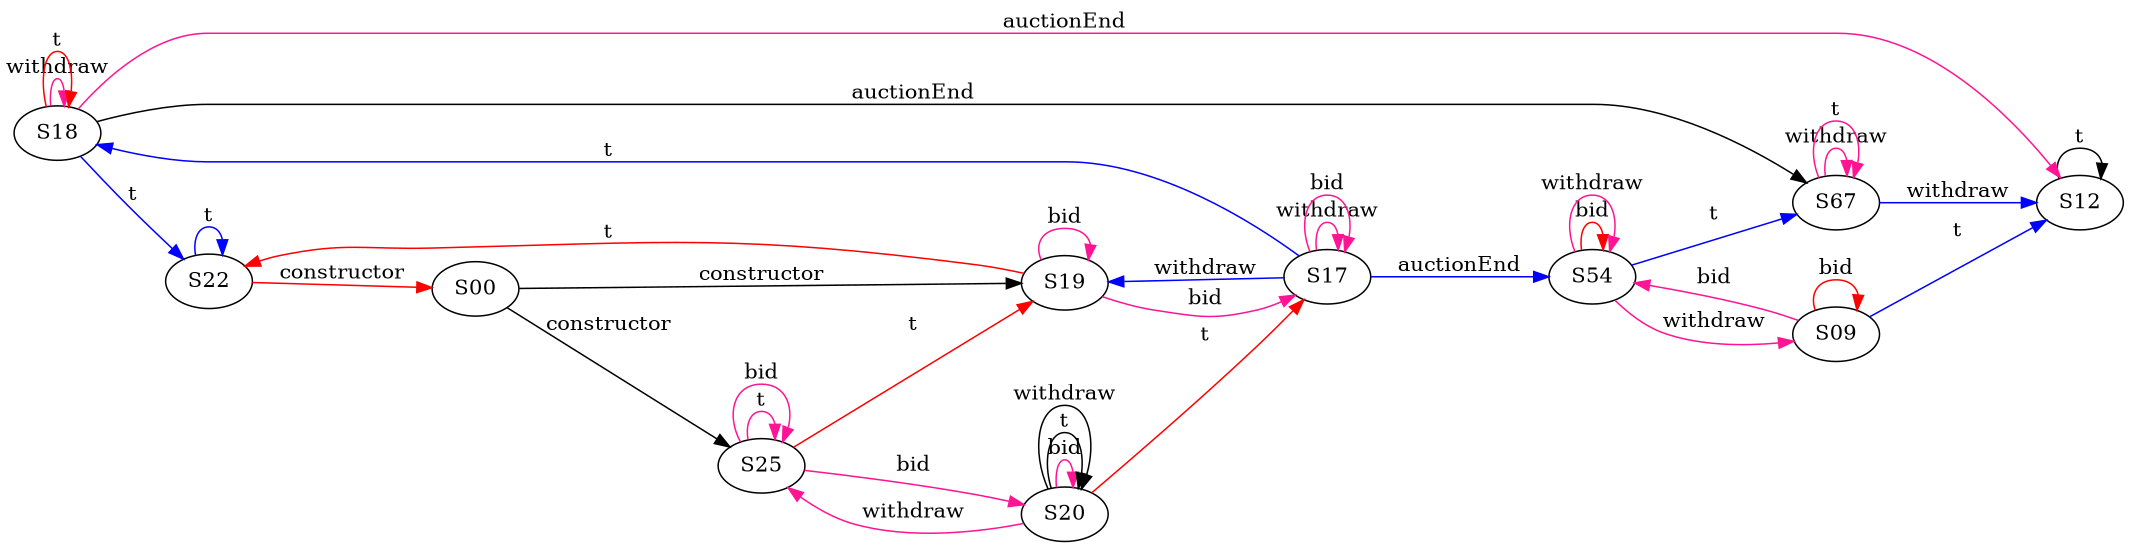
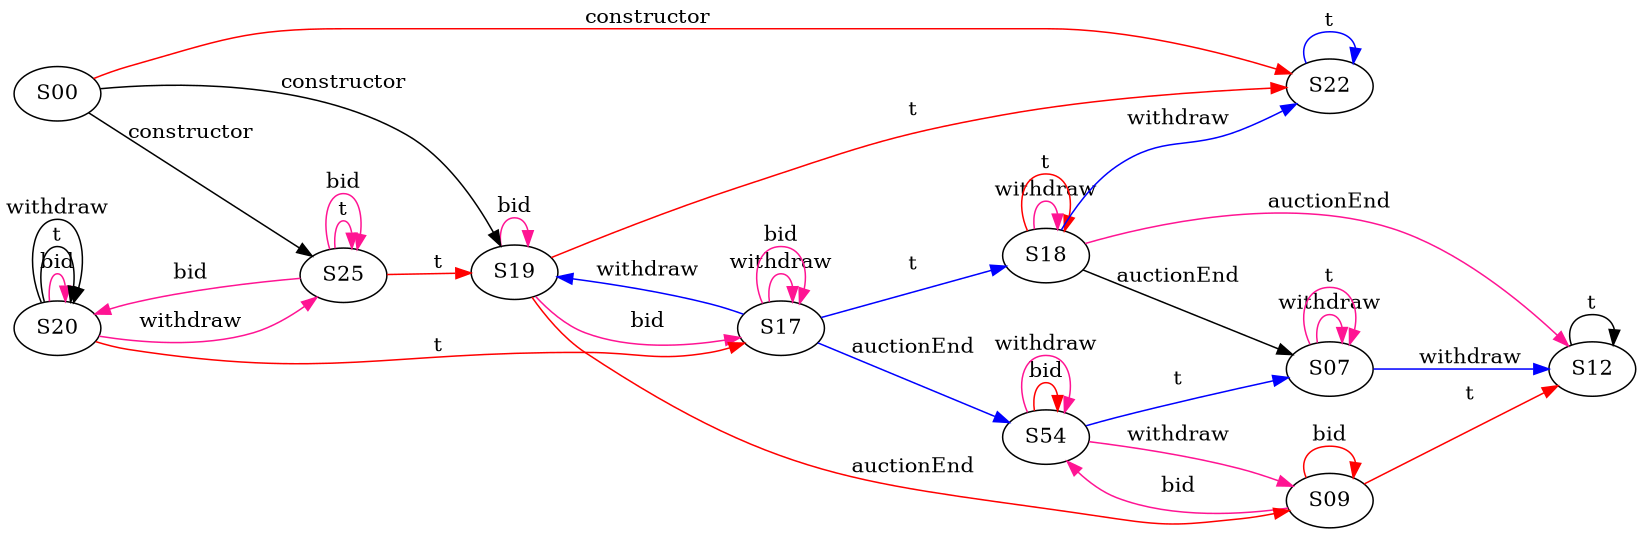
(133, 194) -> (1179, 119)
(1836, 203) -> (1330, 369)
(1951, 272) -> (1454, 438)
(335, 285) -> (684, 29)
none -> (878, 482)
